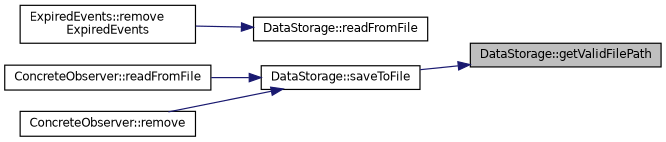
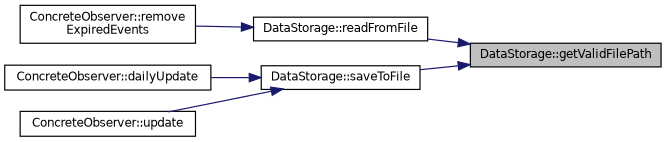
(108, 24) -> (108, 24)
none -> (443, 41)
(108, 78) -> (108, 78)
(108, 124) -> (108, 124)
